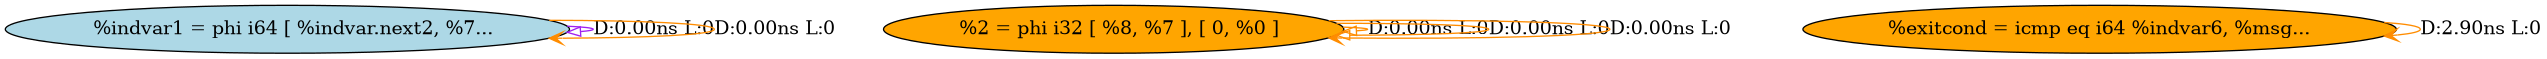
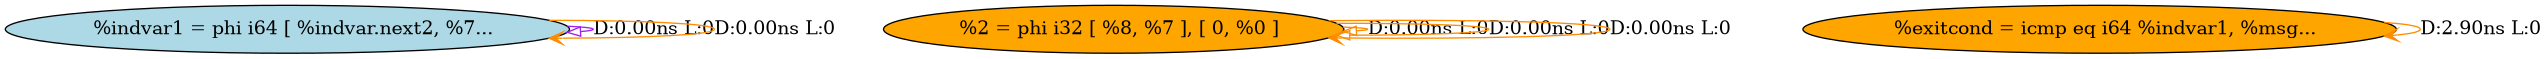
(2100, 29) -> (2100, 29)
